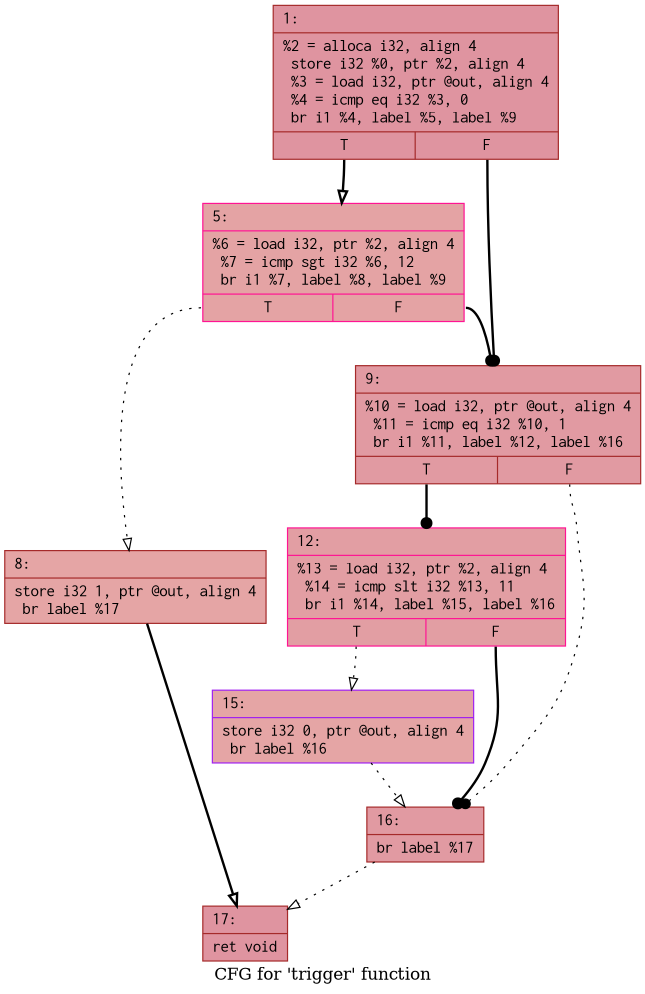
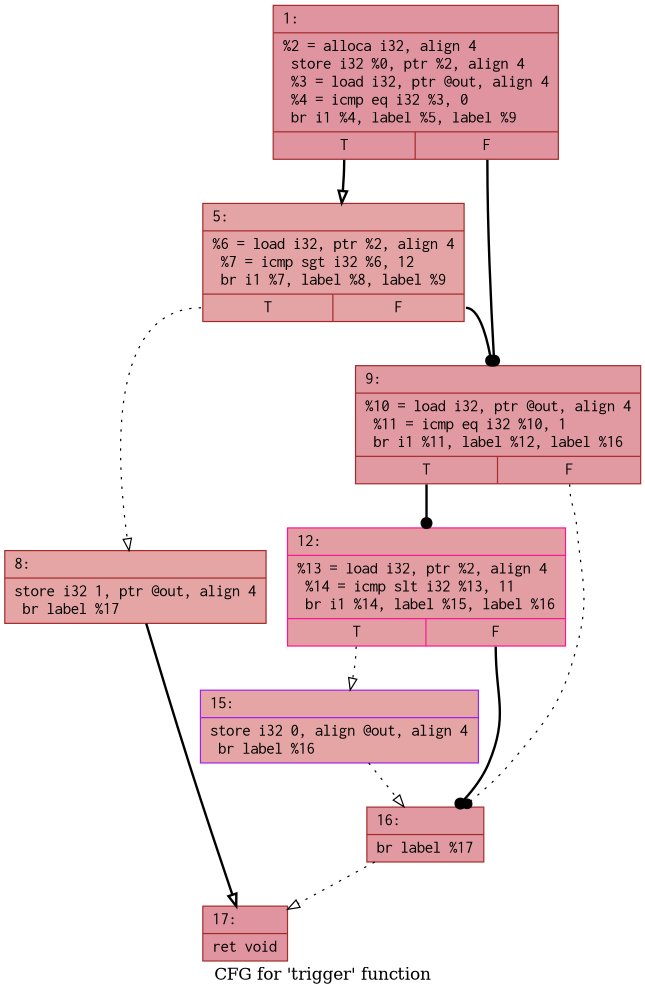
(333, 262) -> (333, 262)
(343, 731) -> (339, 731)
